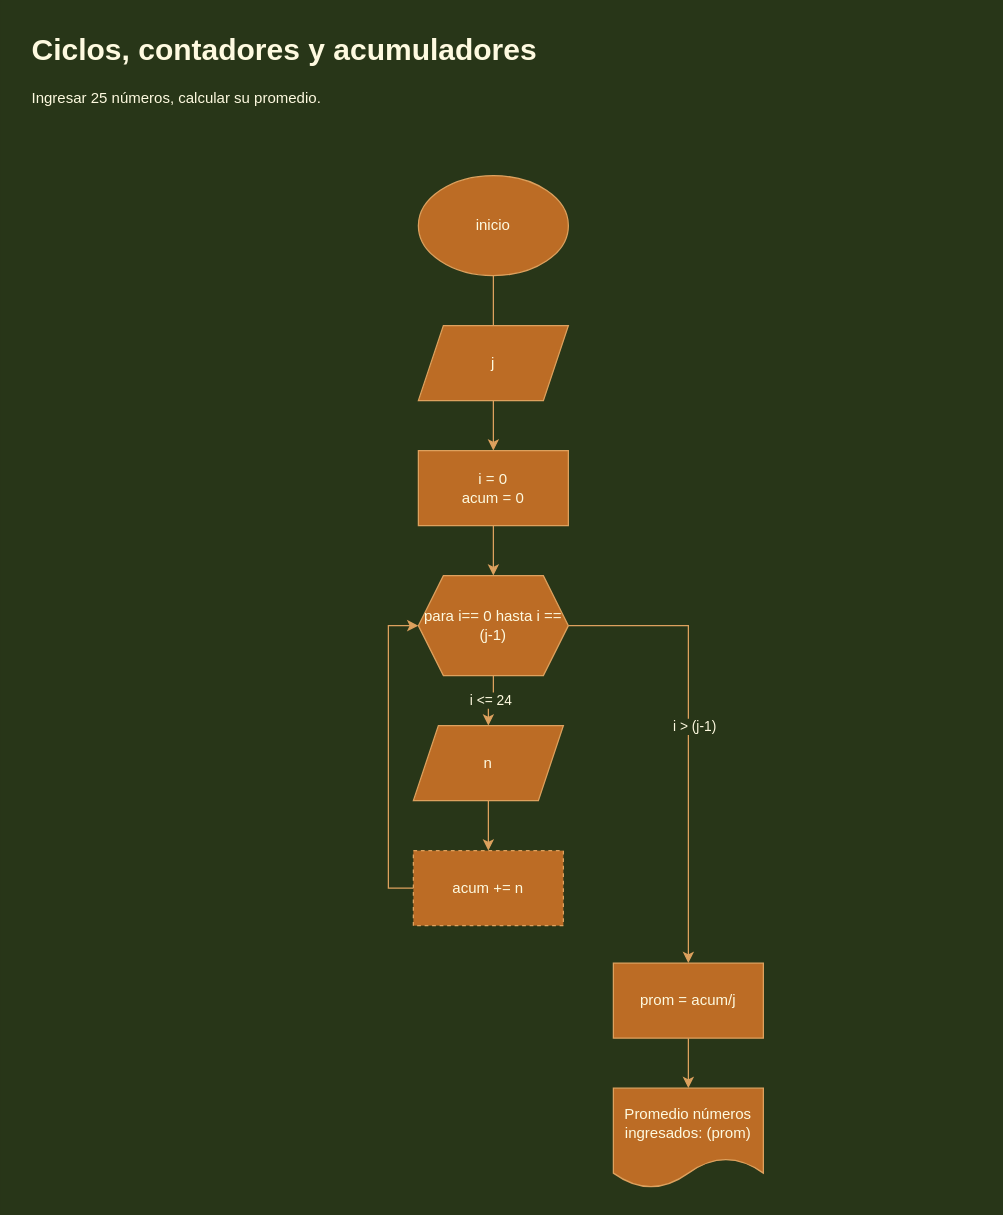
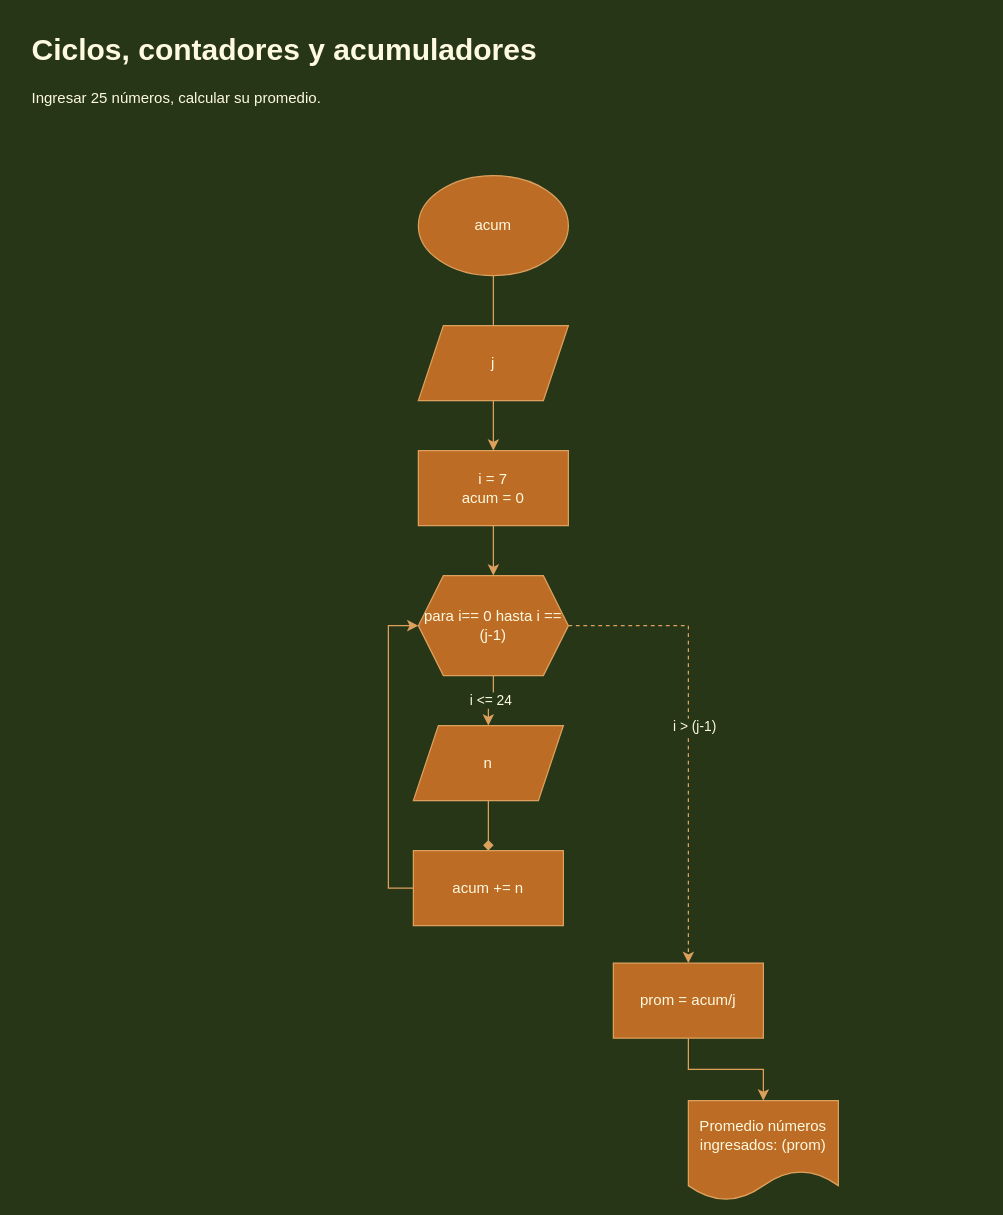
(493, 226) -> (493, 226)
(493, 488) -> (493, 488)
(488, 841) -> (488, 840)
(688, 844) -> (688, 844)
(488, 888) -> (488, 888)
(688, 1138) -> (763, 1151)
